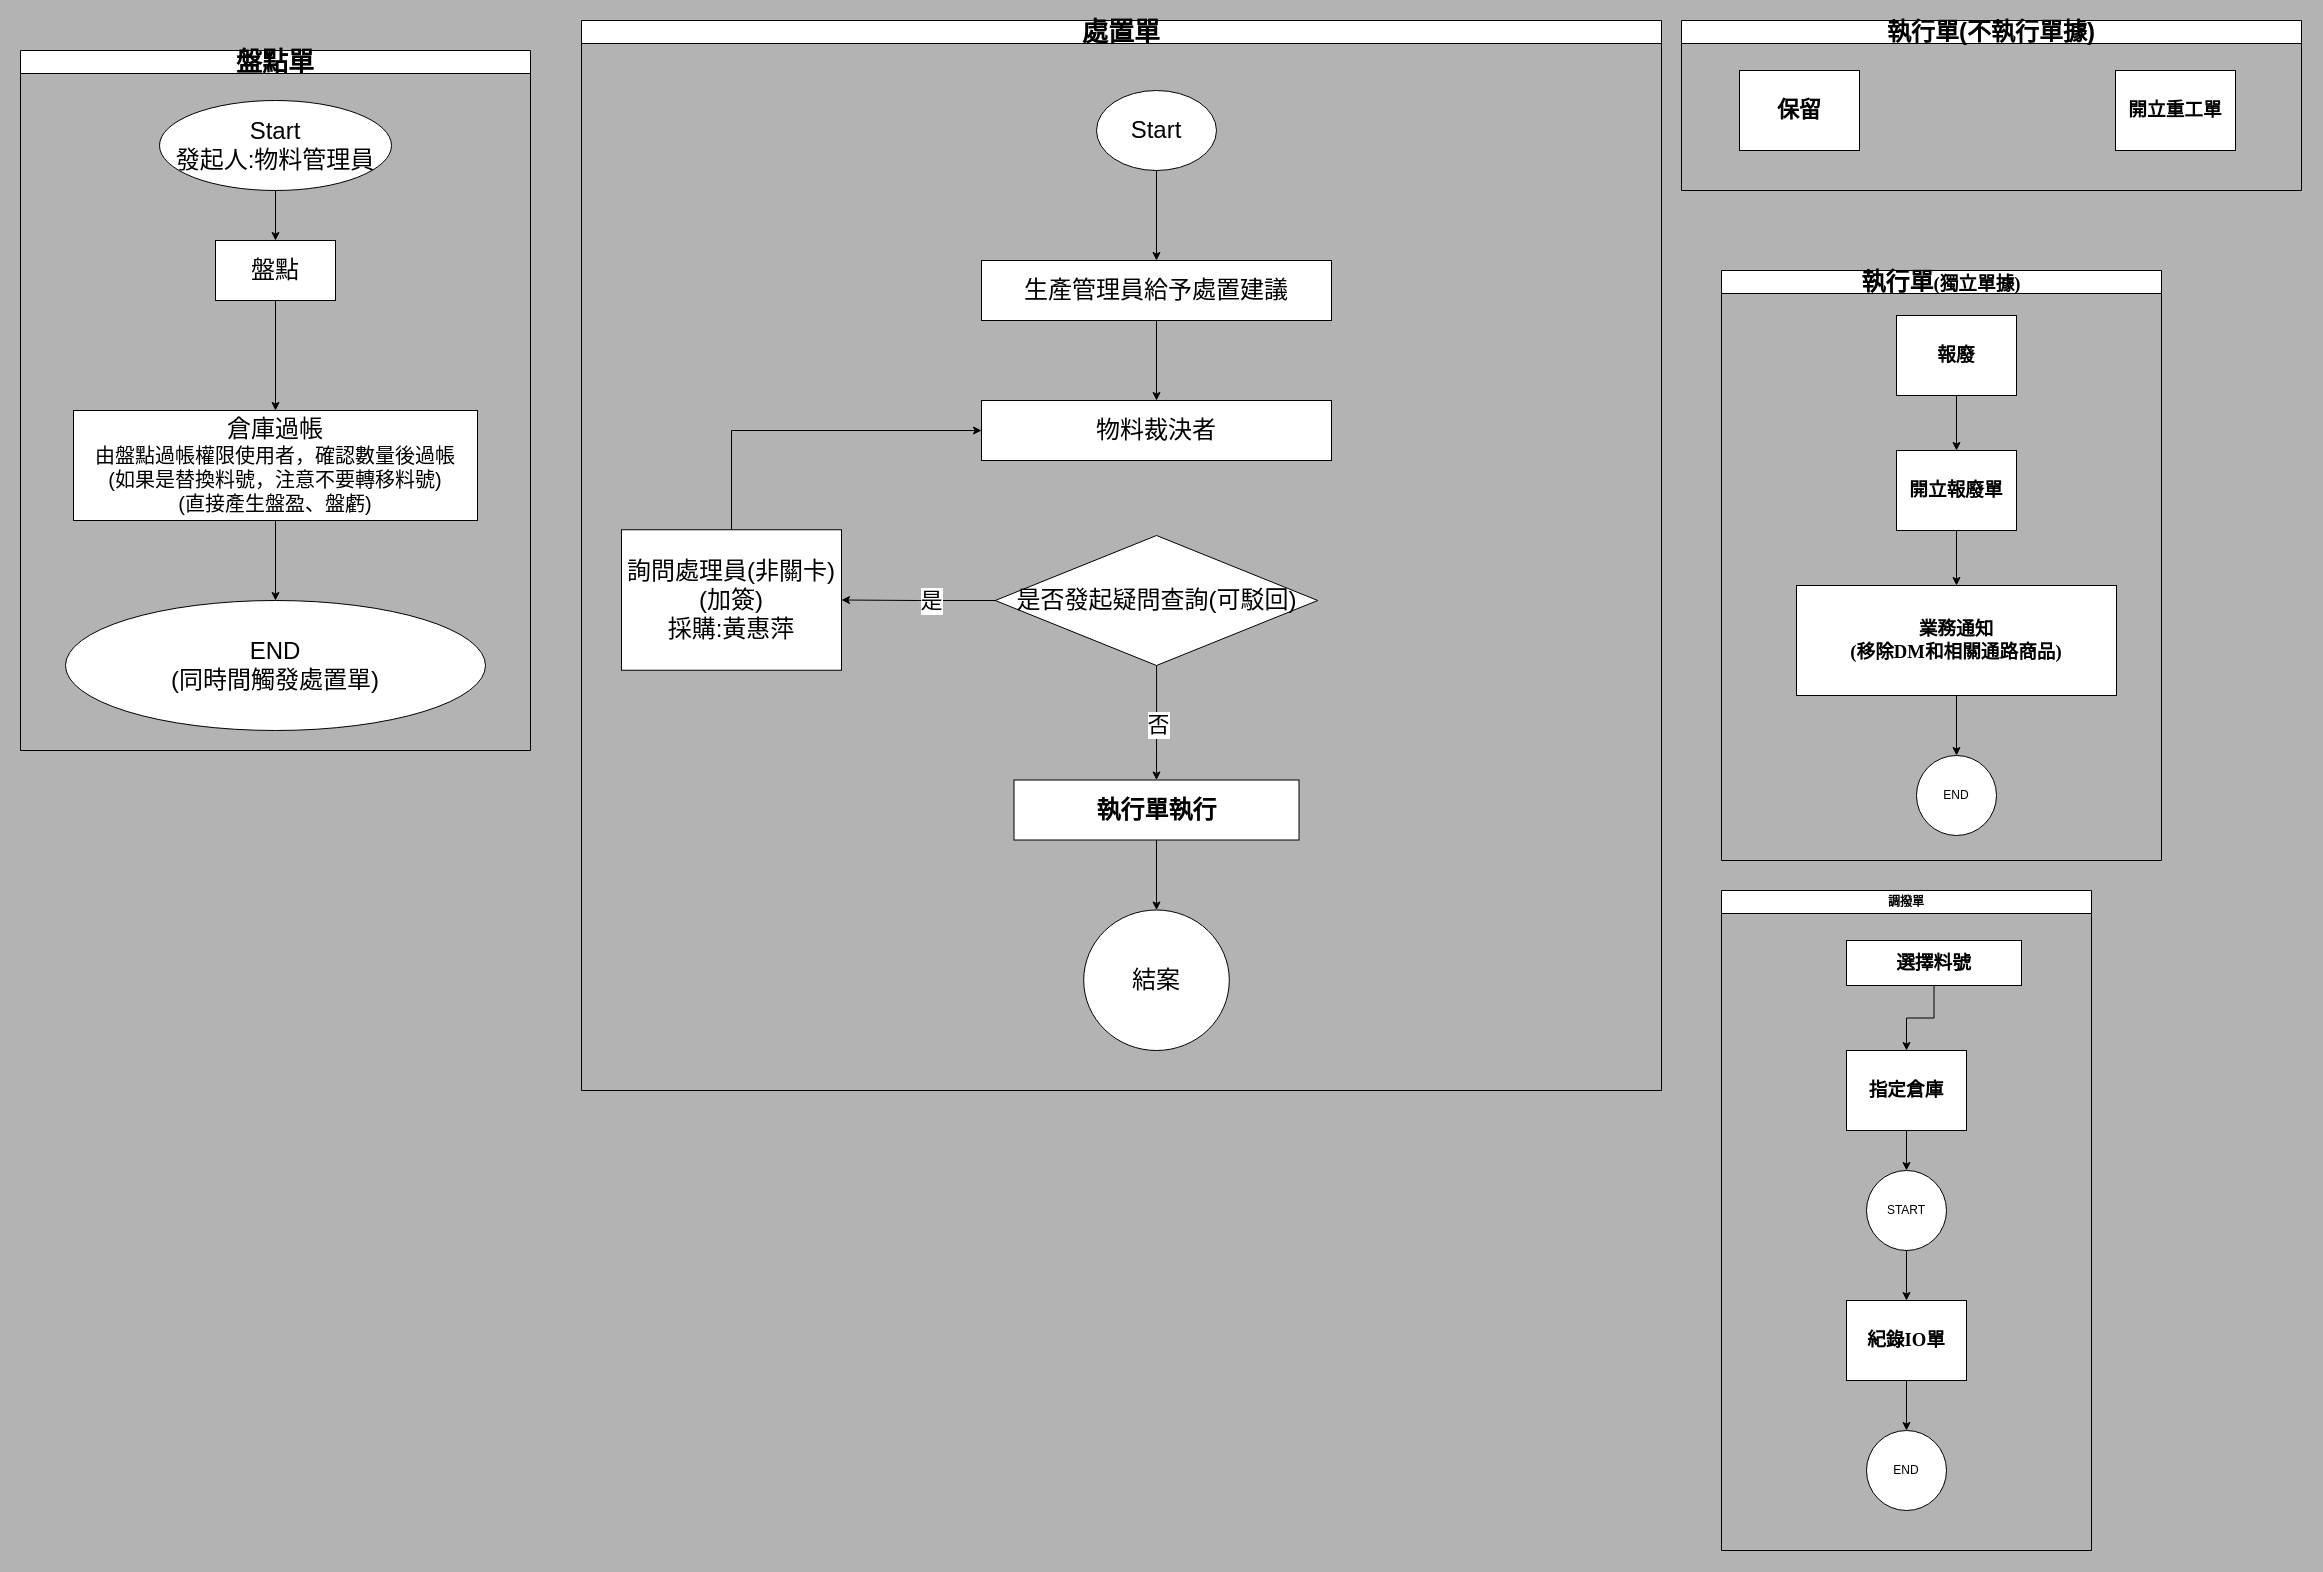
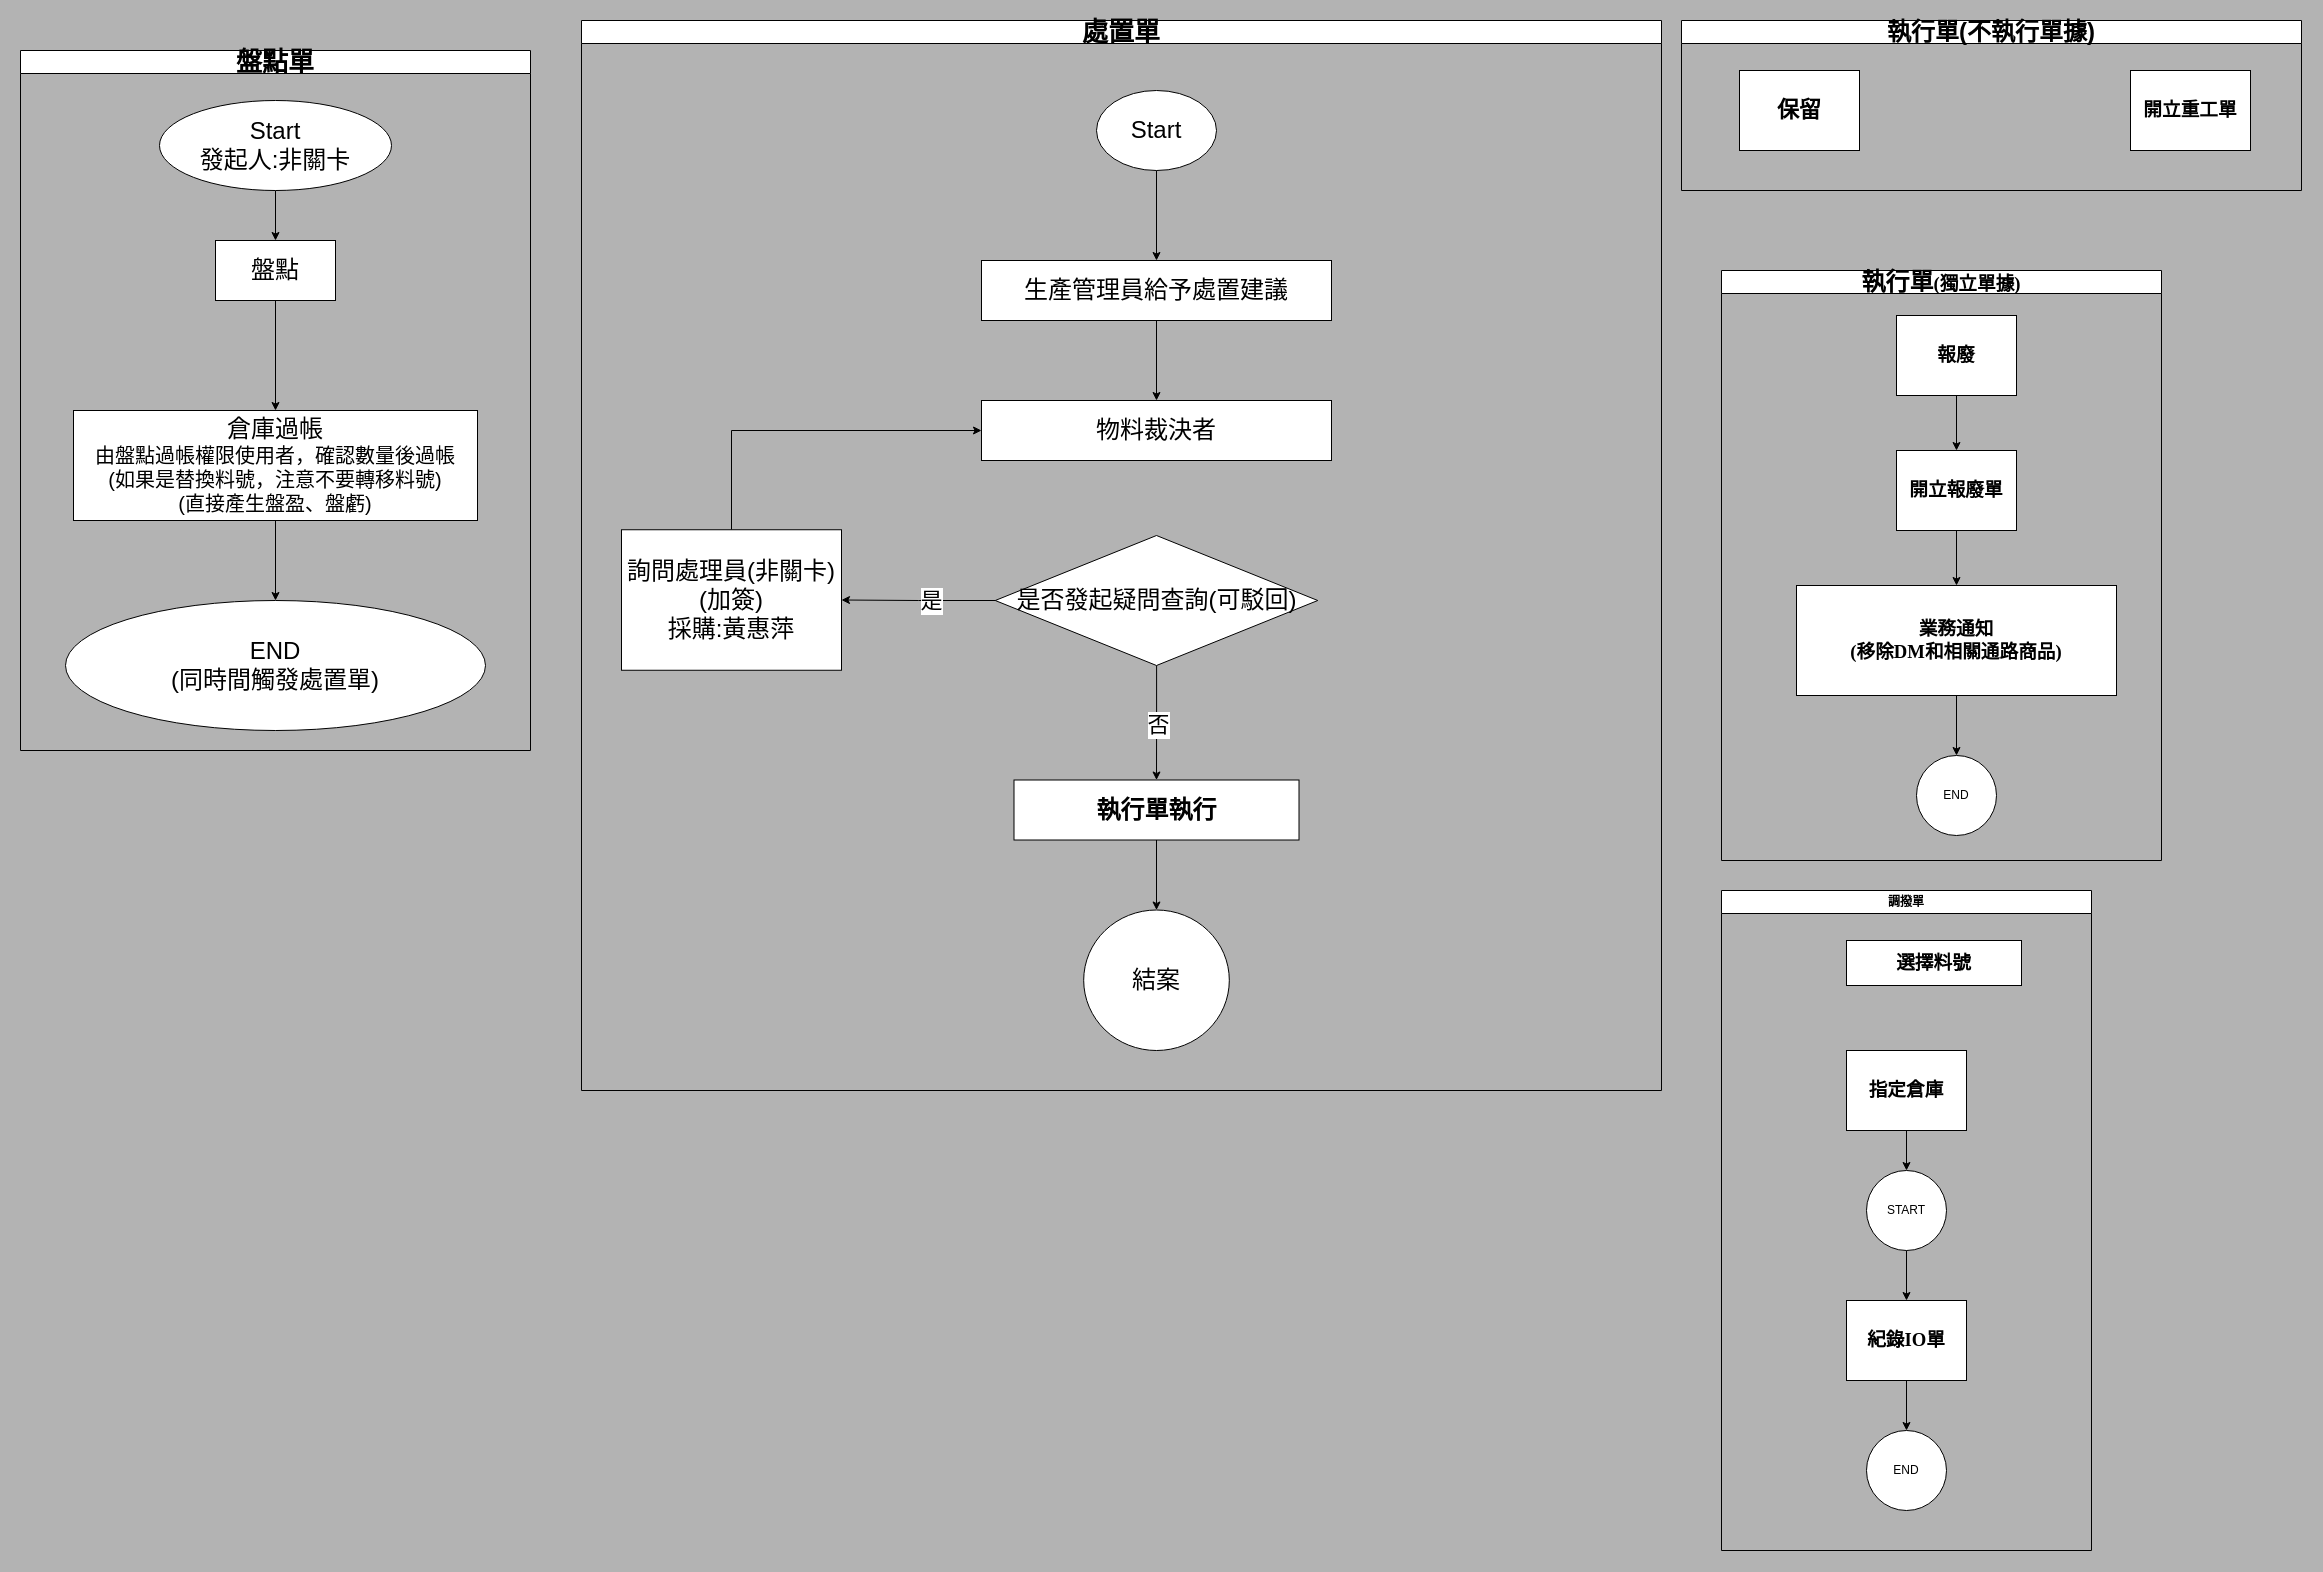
(2176, 111) -> (2191, 111)
(276, 146) -> (276, 146)
(1924, 1018) -> none
